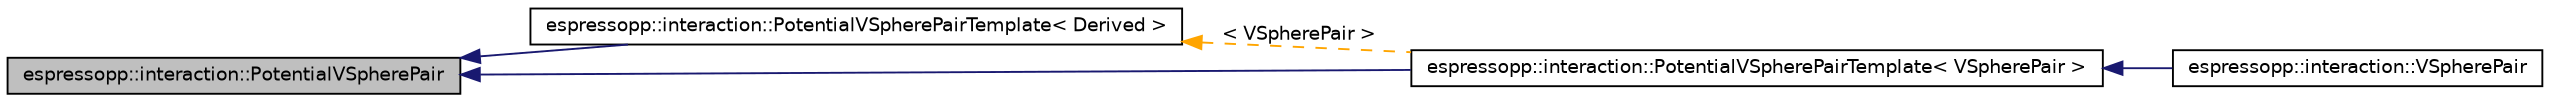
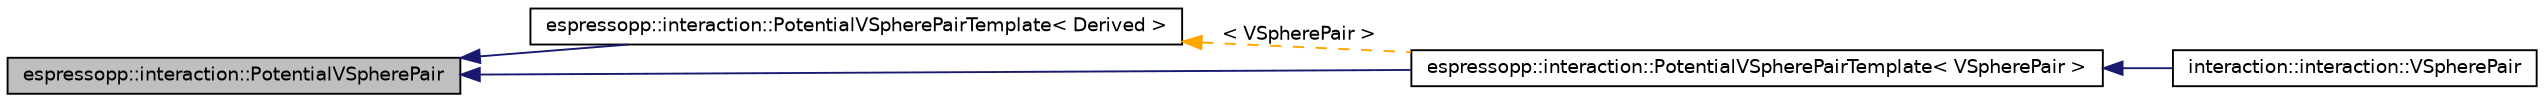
(2358, 68) -> (2355, 68)
